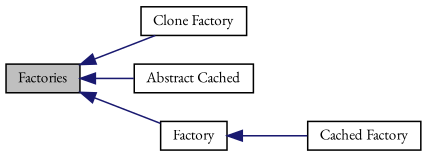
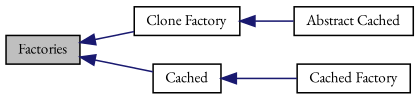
(115, 78) -> (274, 21)
(194, 136) -> (187, 78)
